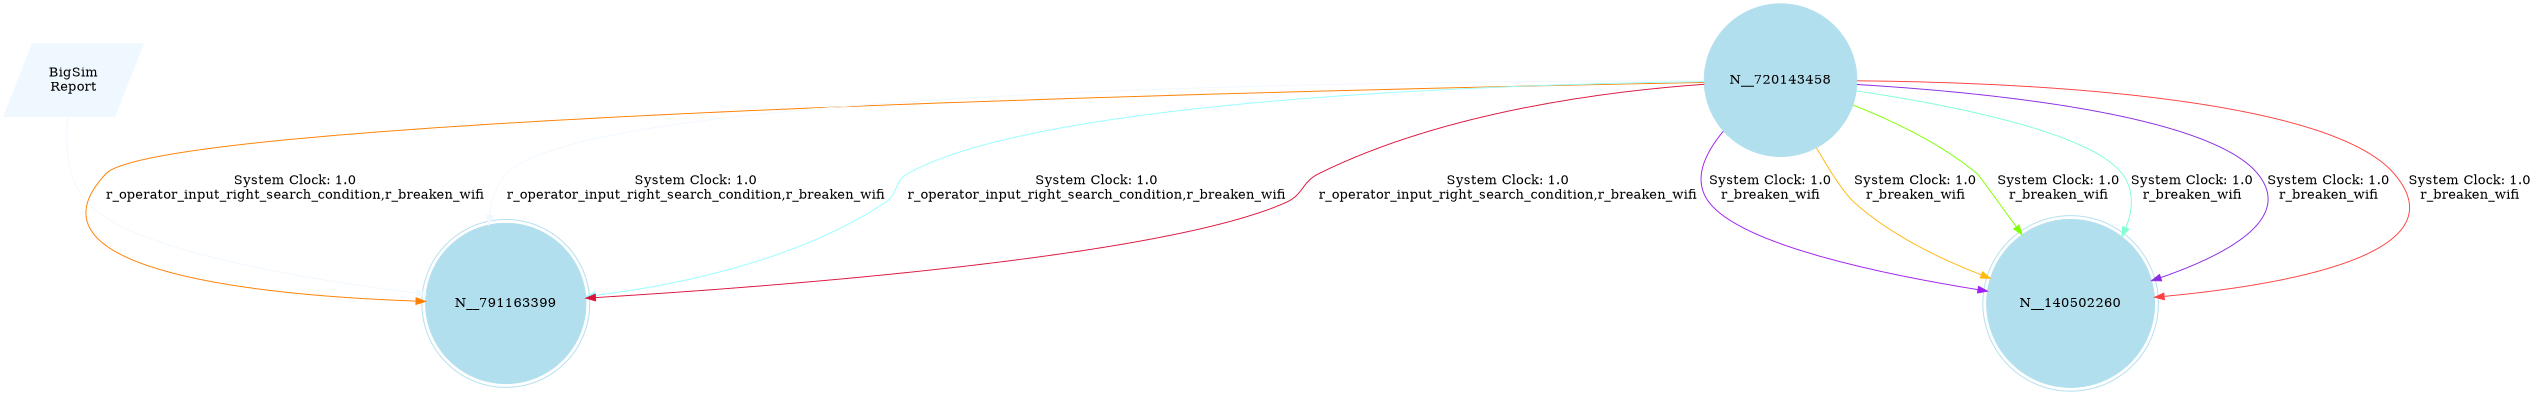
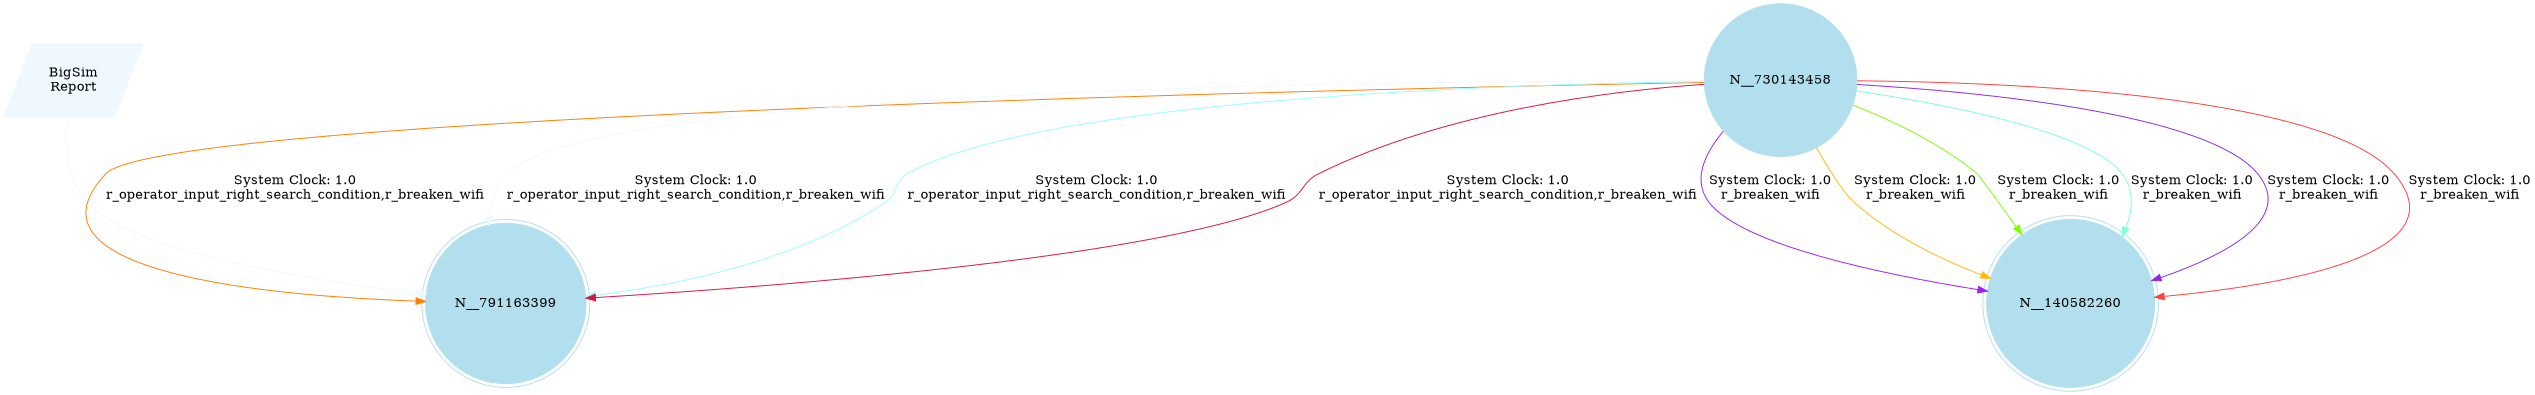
(1781, 80) -> (1781, 80)
(2071, 303) -> (2071, 303)
